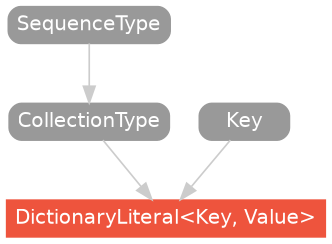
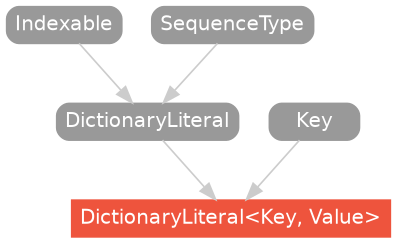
none -> (64, 25)
(89, 122) -> (148, 122)
